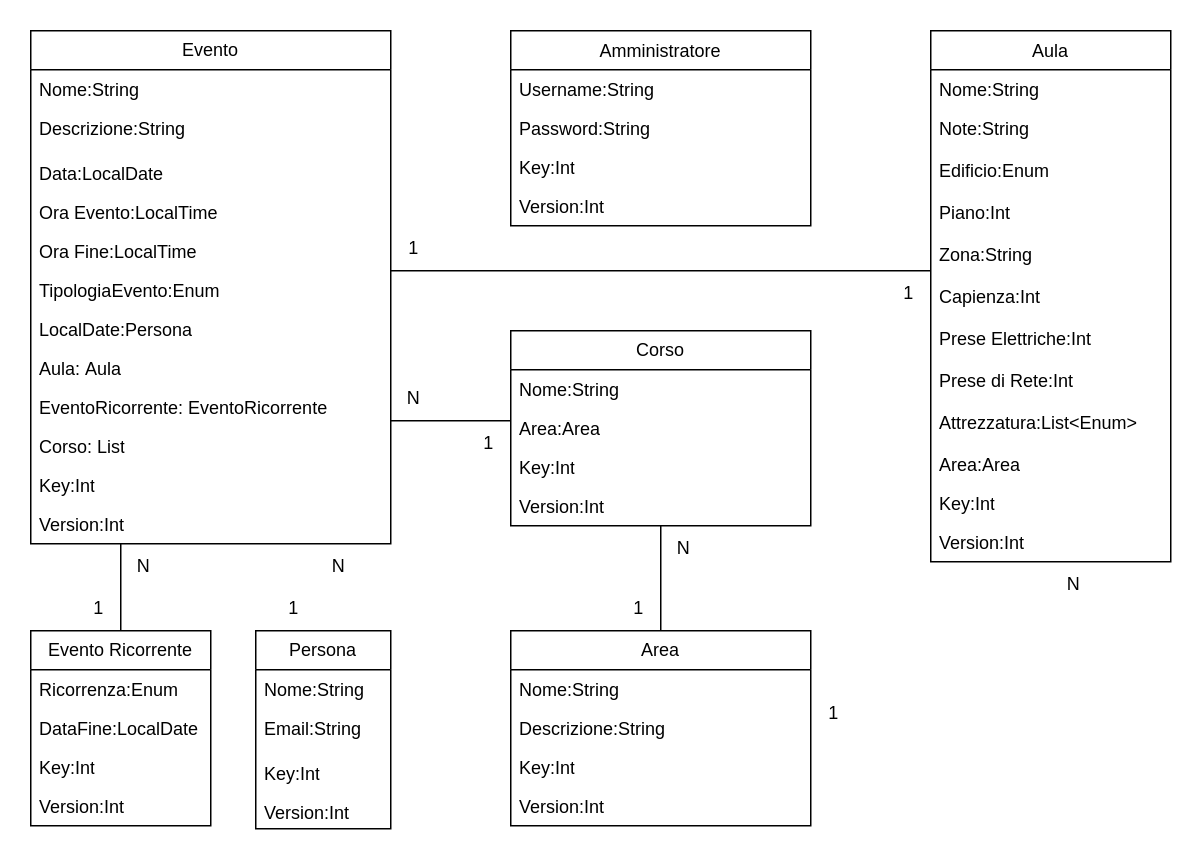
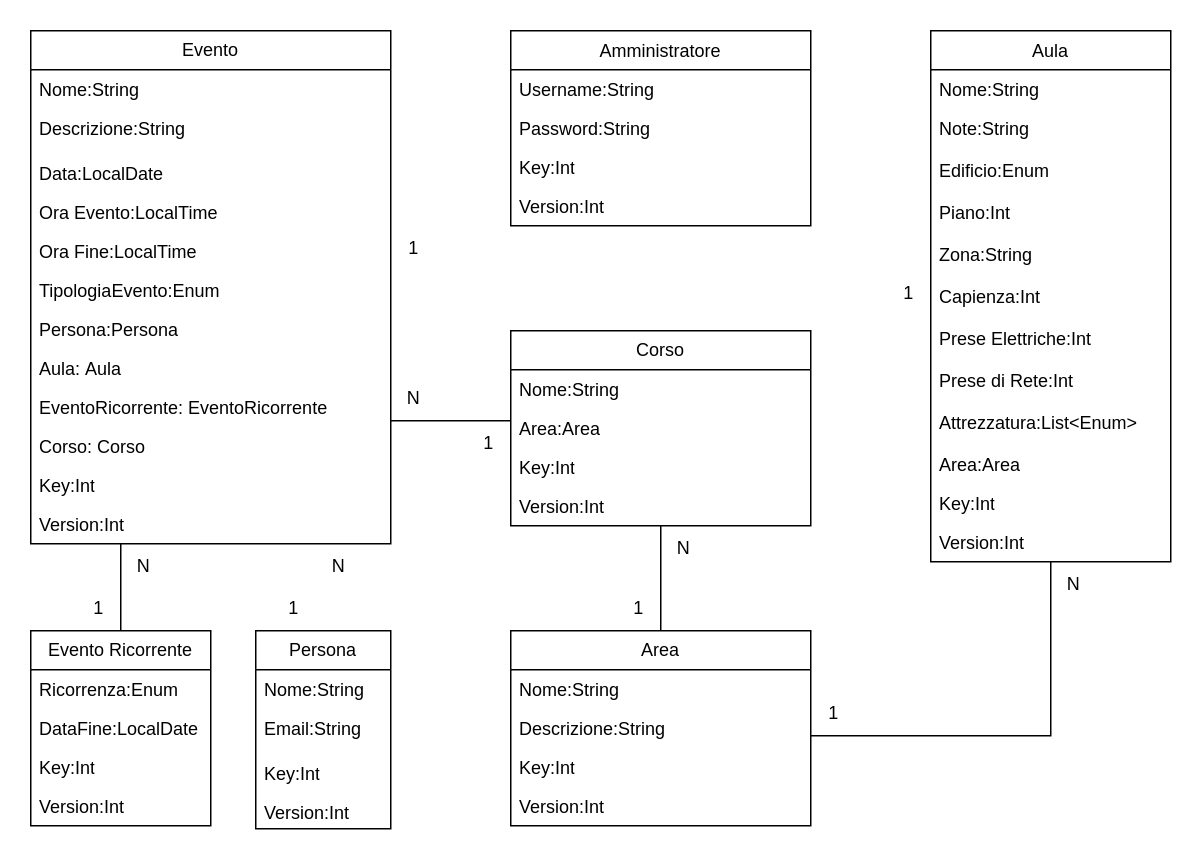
(659, 271) -> none
(121, 331) -> (113, 331)
(91, 448) -> (98, 448)
none -> (1017, 736)
